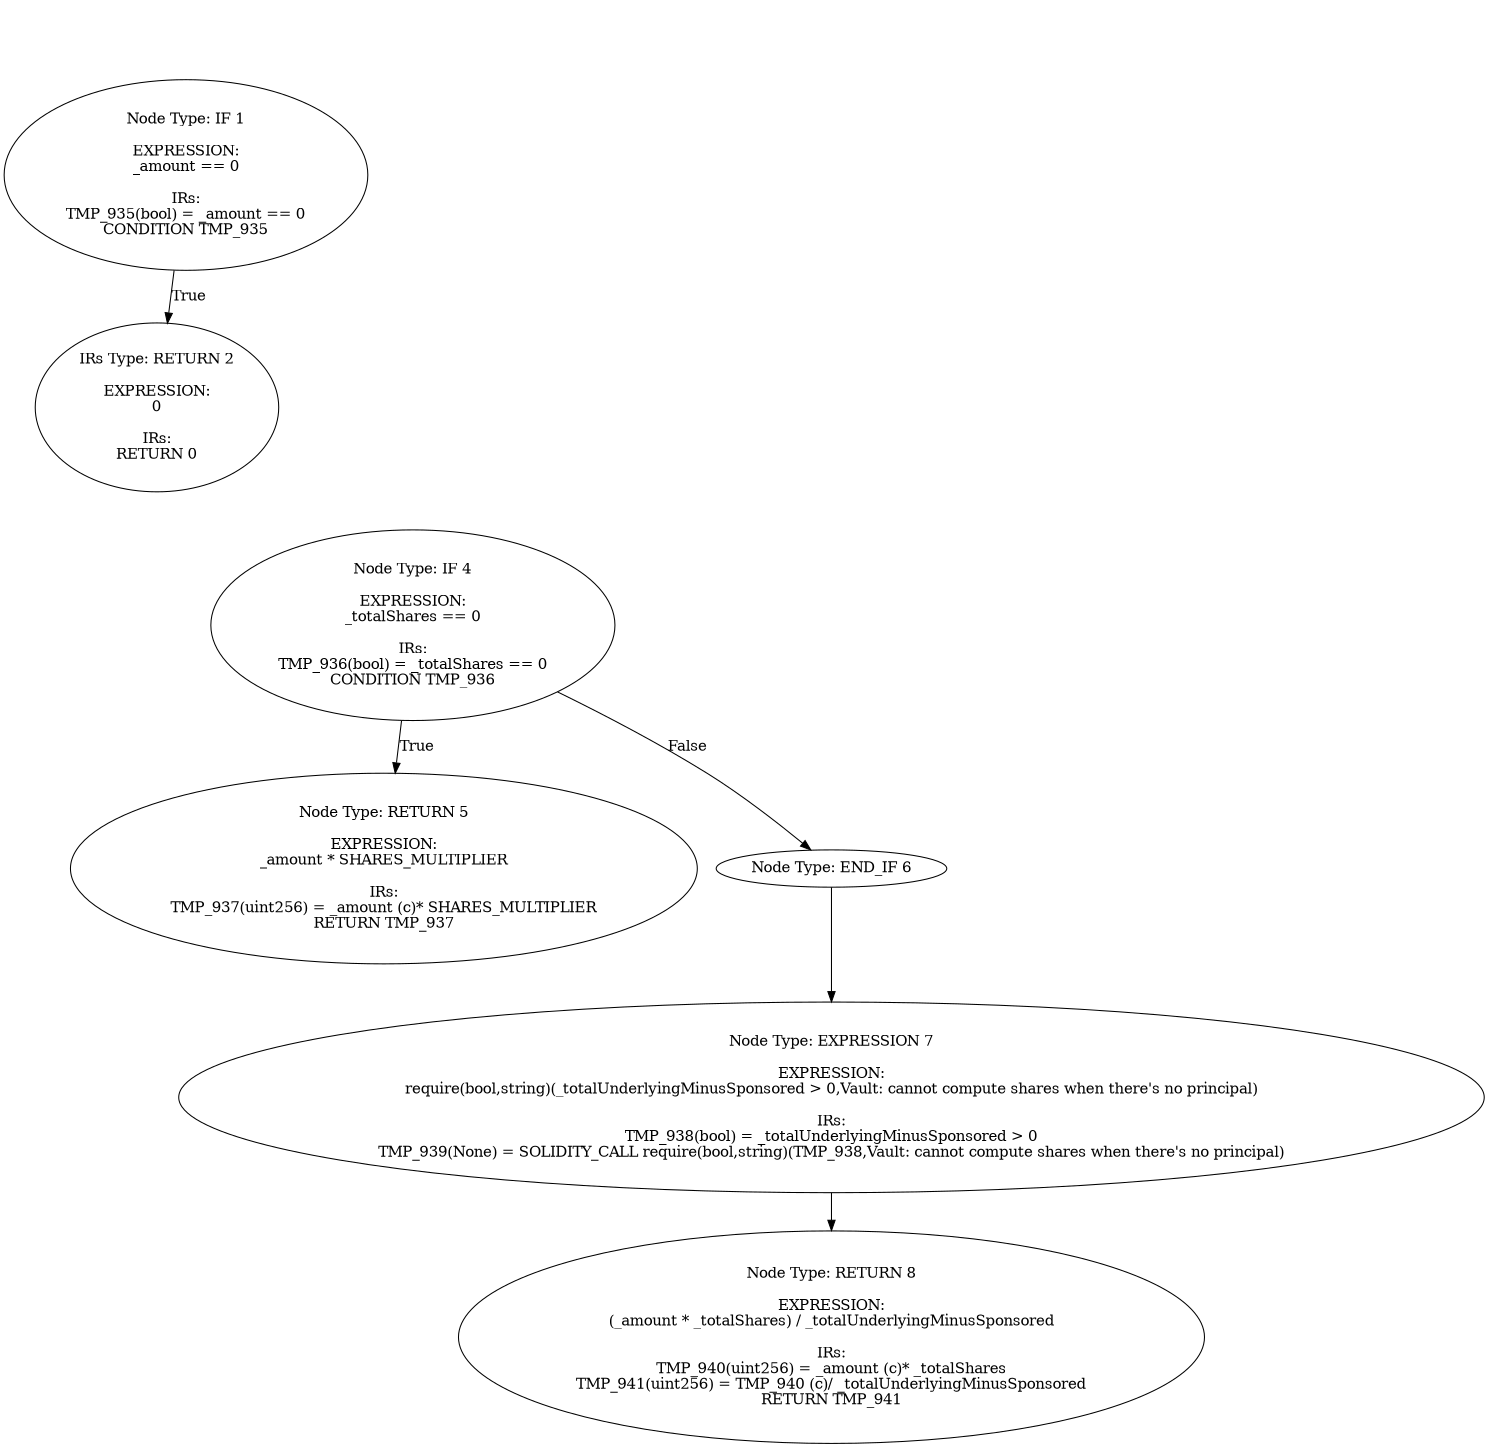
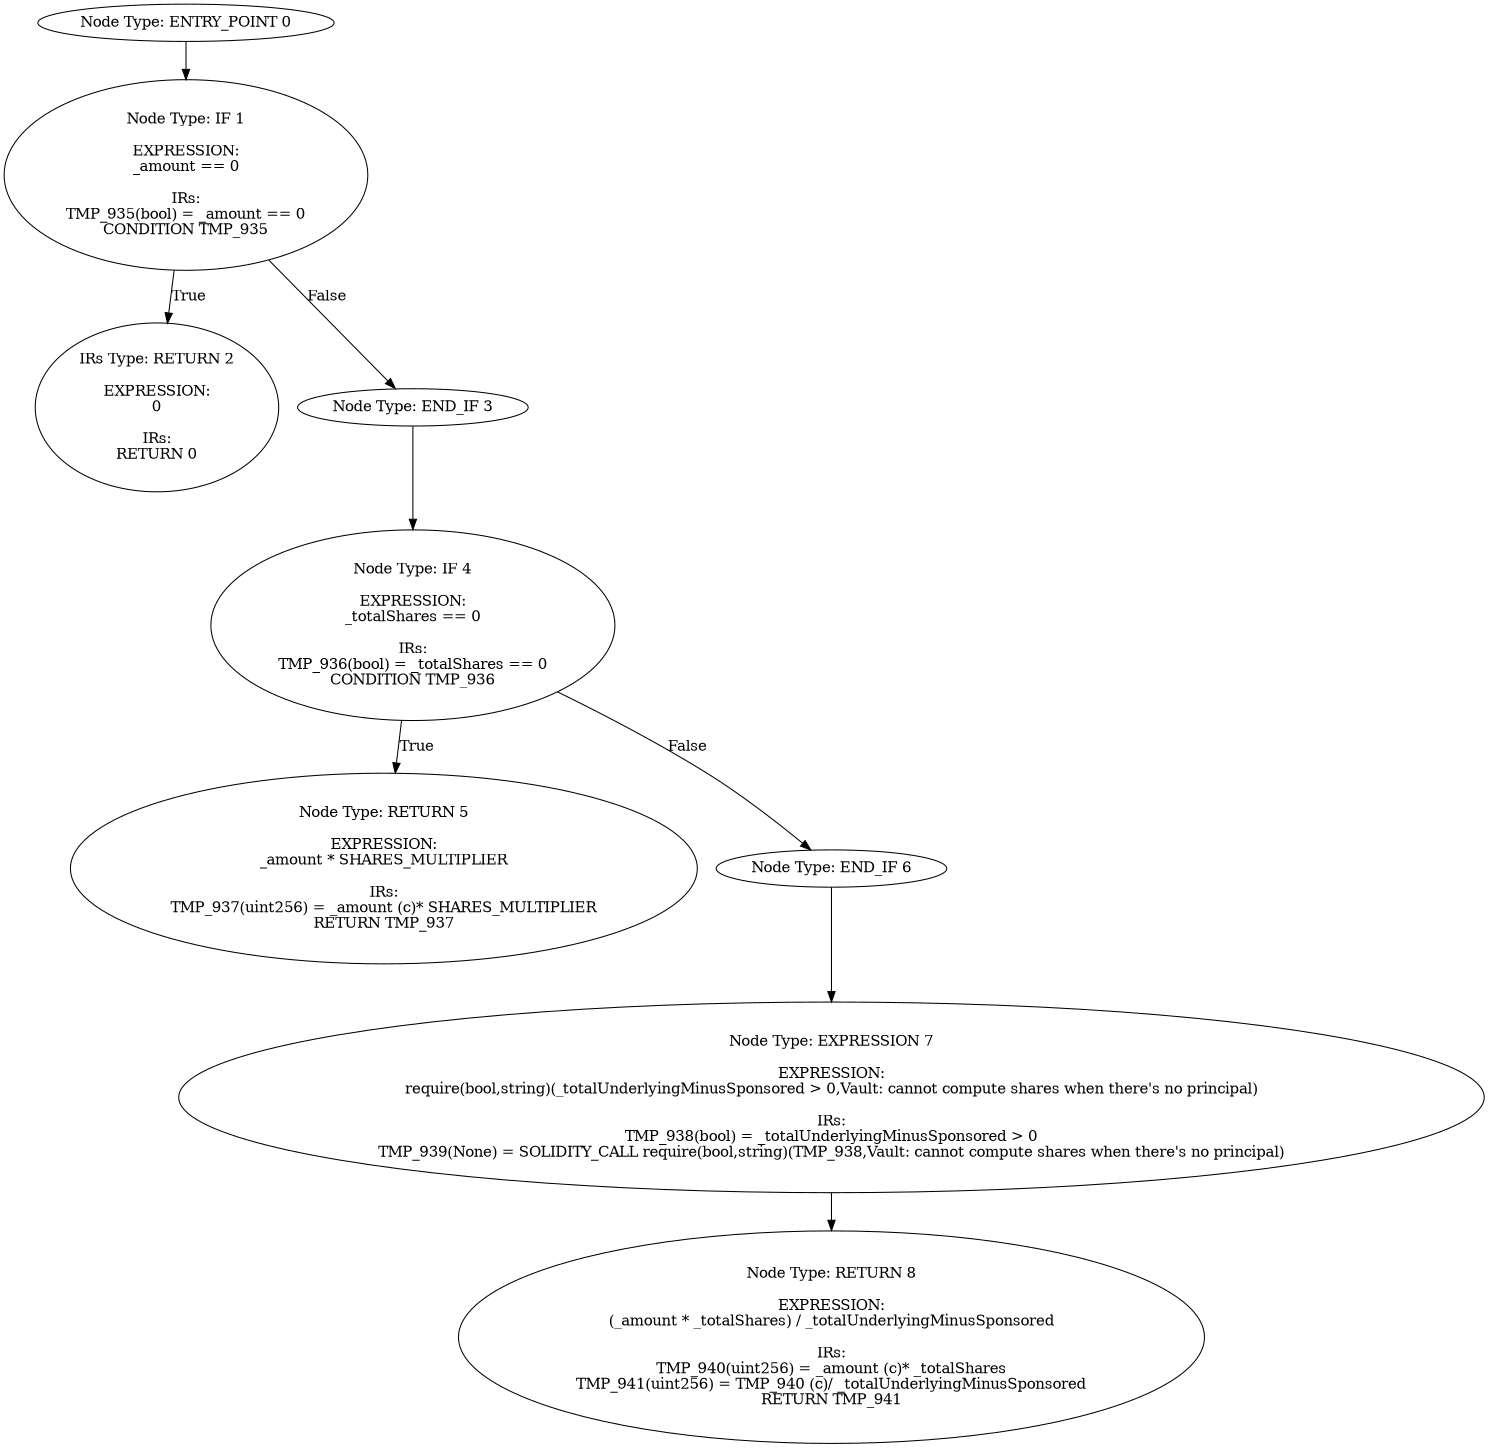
none -> (186, 23)
none -> (413, 407)
